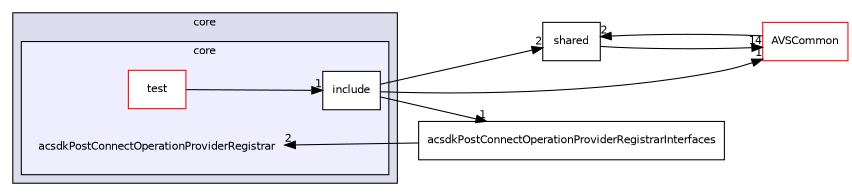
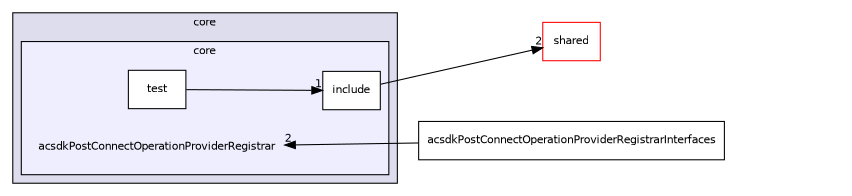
(572, 42) -> (572, 42)
(805, 42) -> none
(157, 89) -> (157, 89)
(428, 108) -> none
